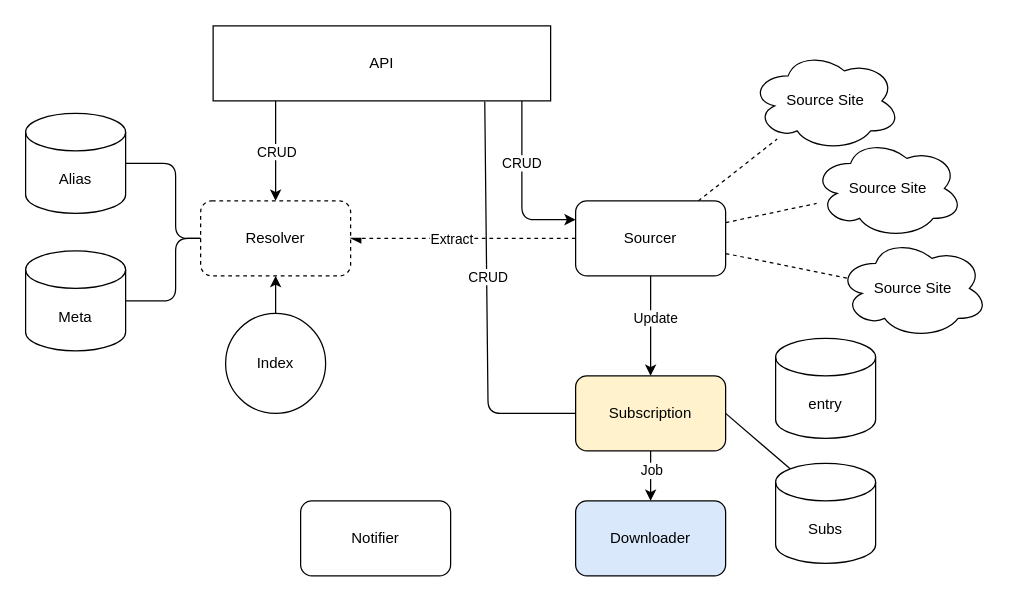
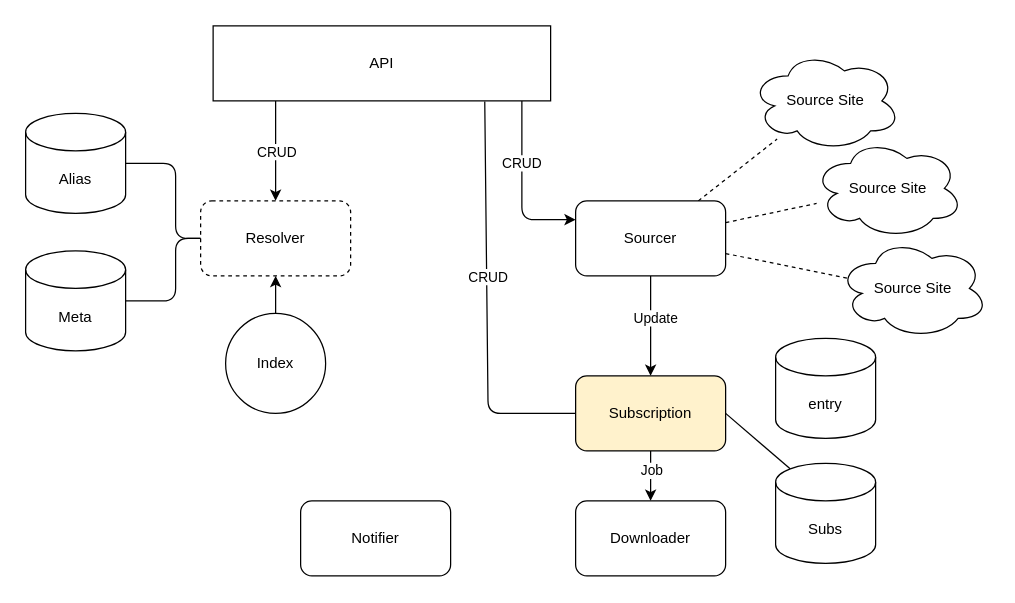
(468, 238) -> none
(651, 538) -> (651, 538)
